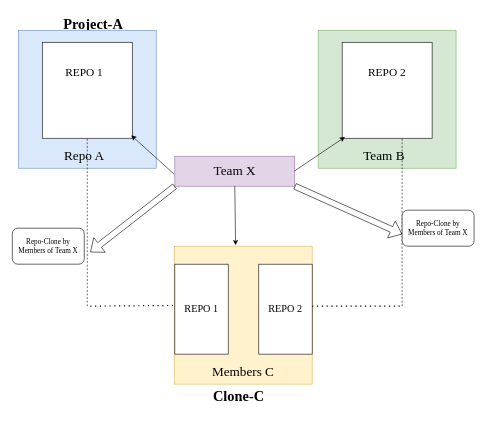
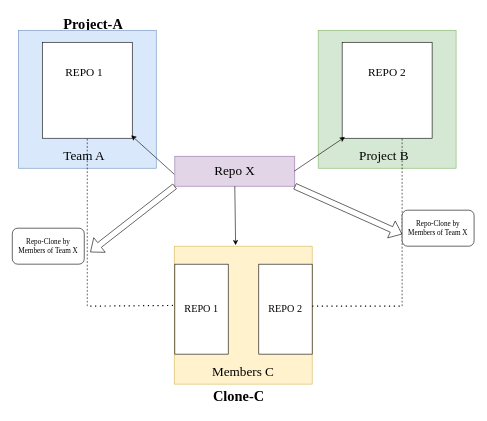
(84, 156) -> (84, 156)
(384, 156) -> (384, 156)
(235, 171) -> (235, 171)
